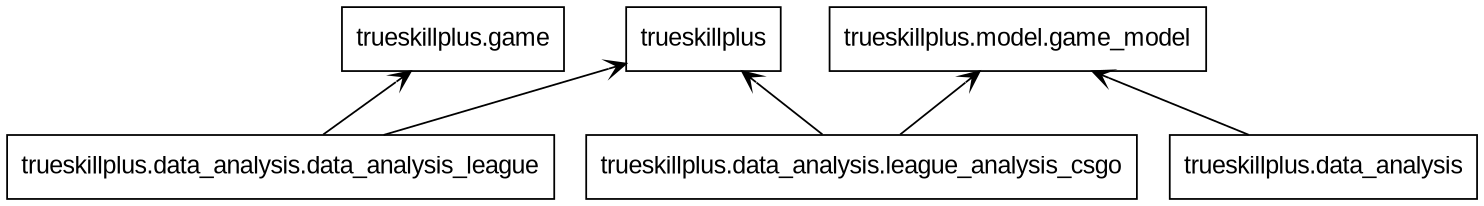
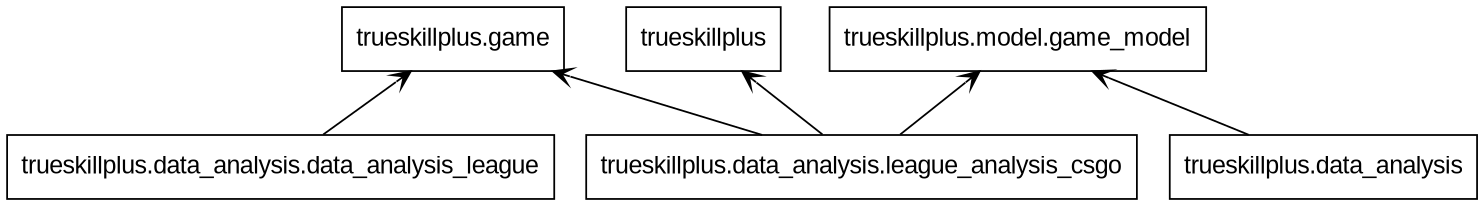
(496, 102) -> none
none -> (666, 106)
